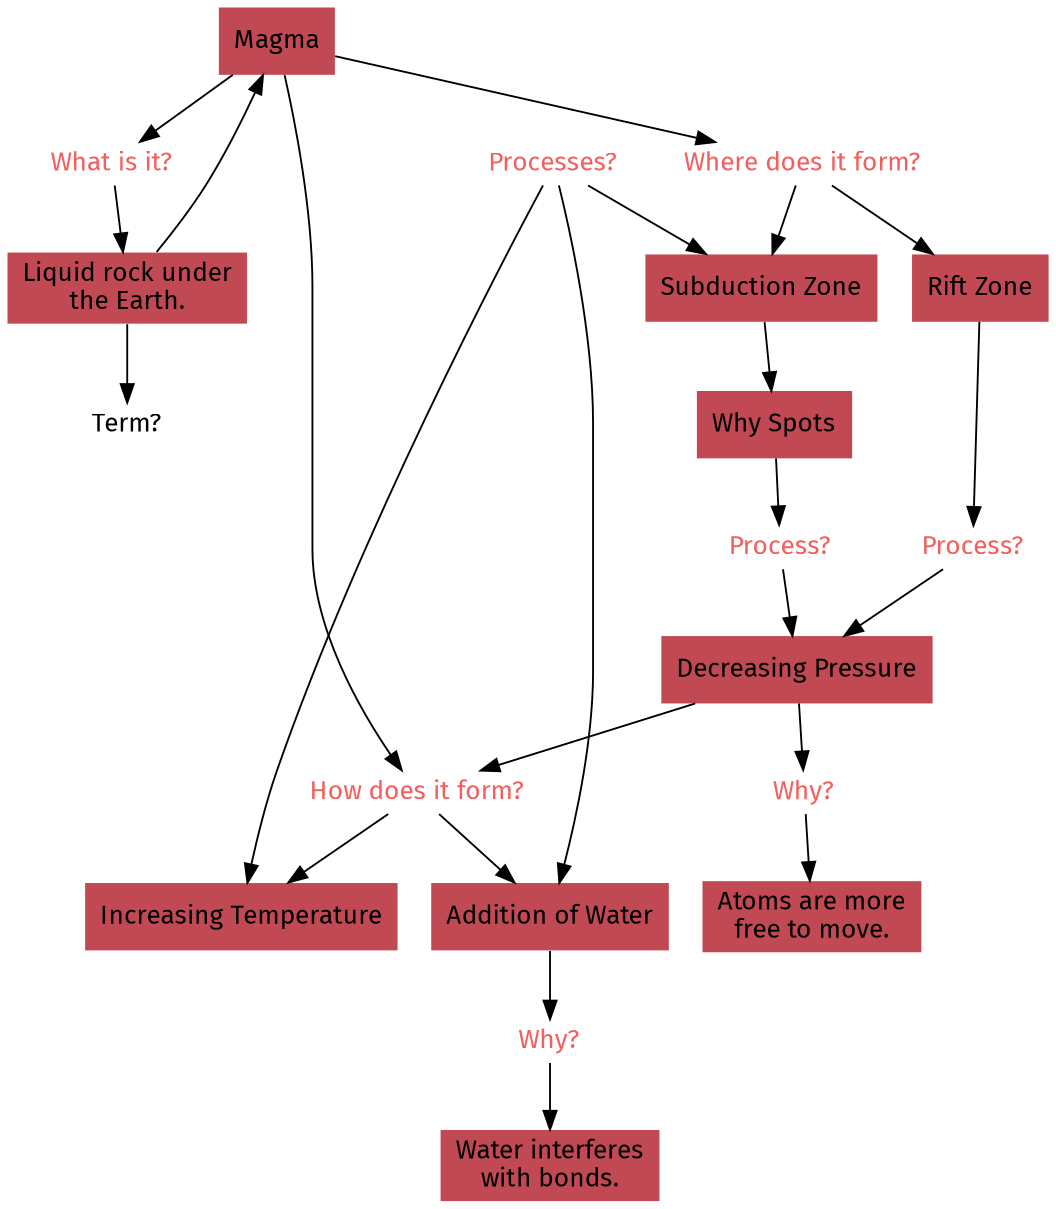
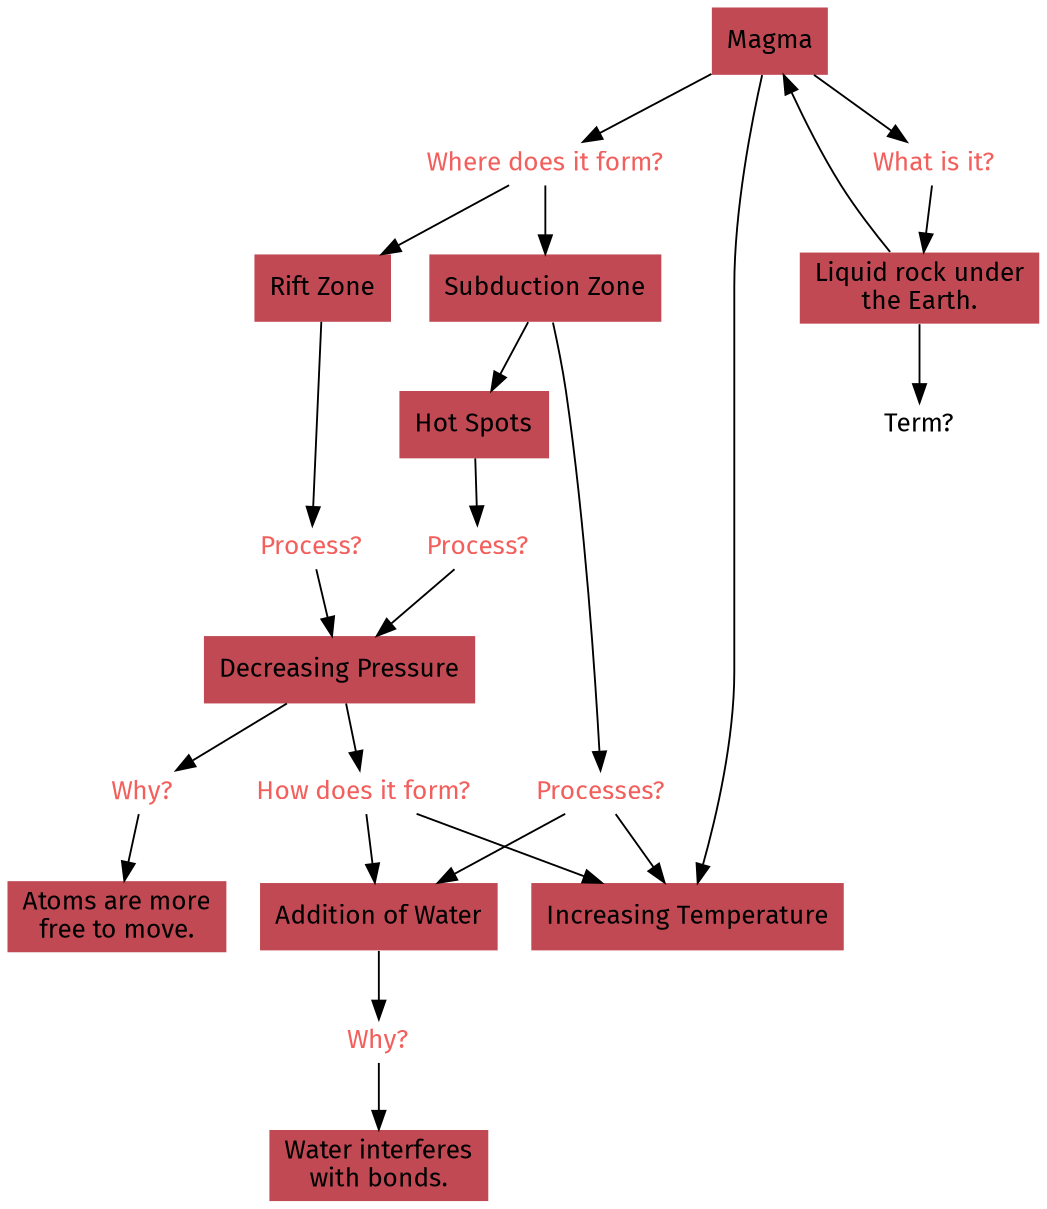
(639, 215) -> (583, 536)
(312, 423) -> (734, 470)
(775, 425) -> (474, 425)
